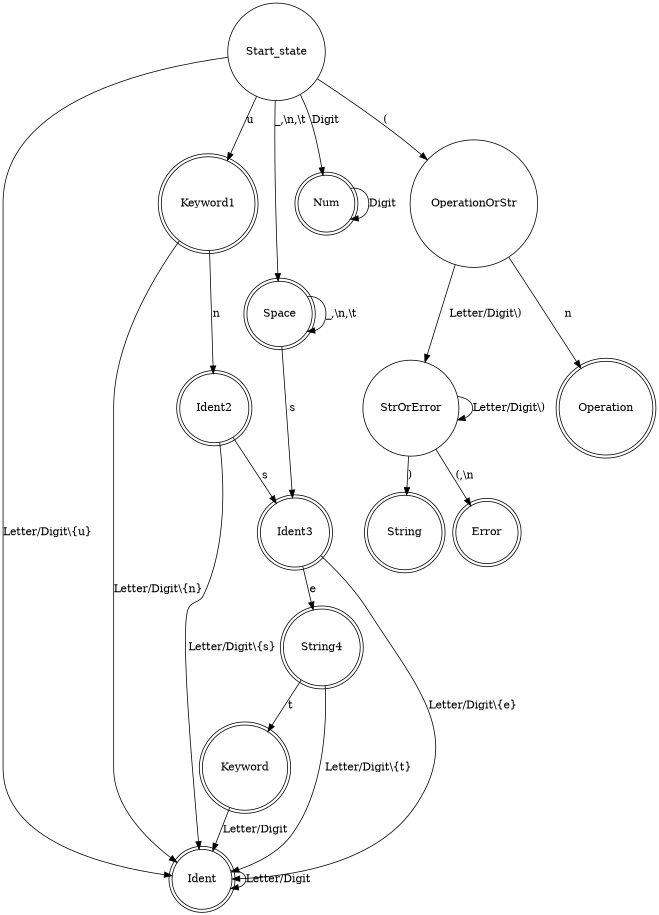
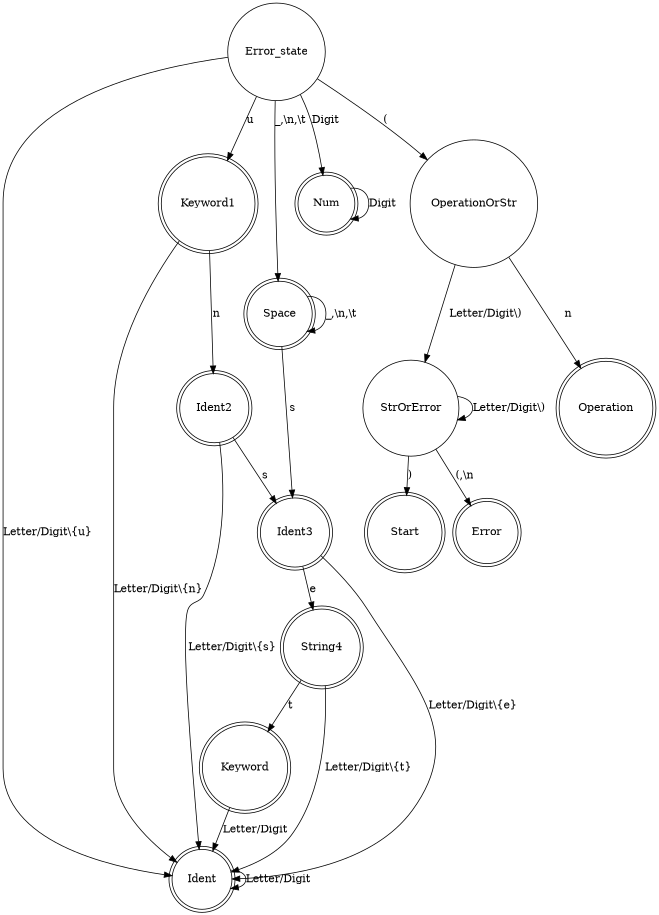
(276, 52) -> (276, 52)
(405, 533) -> (405, 533)
